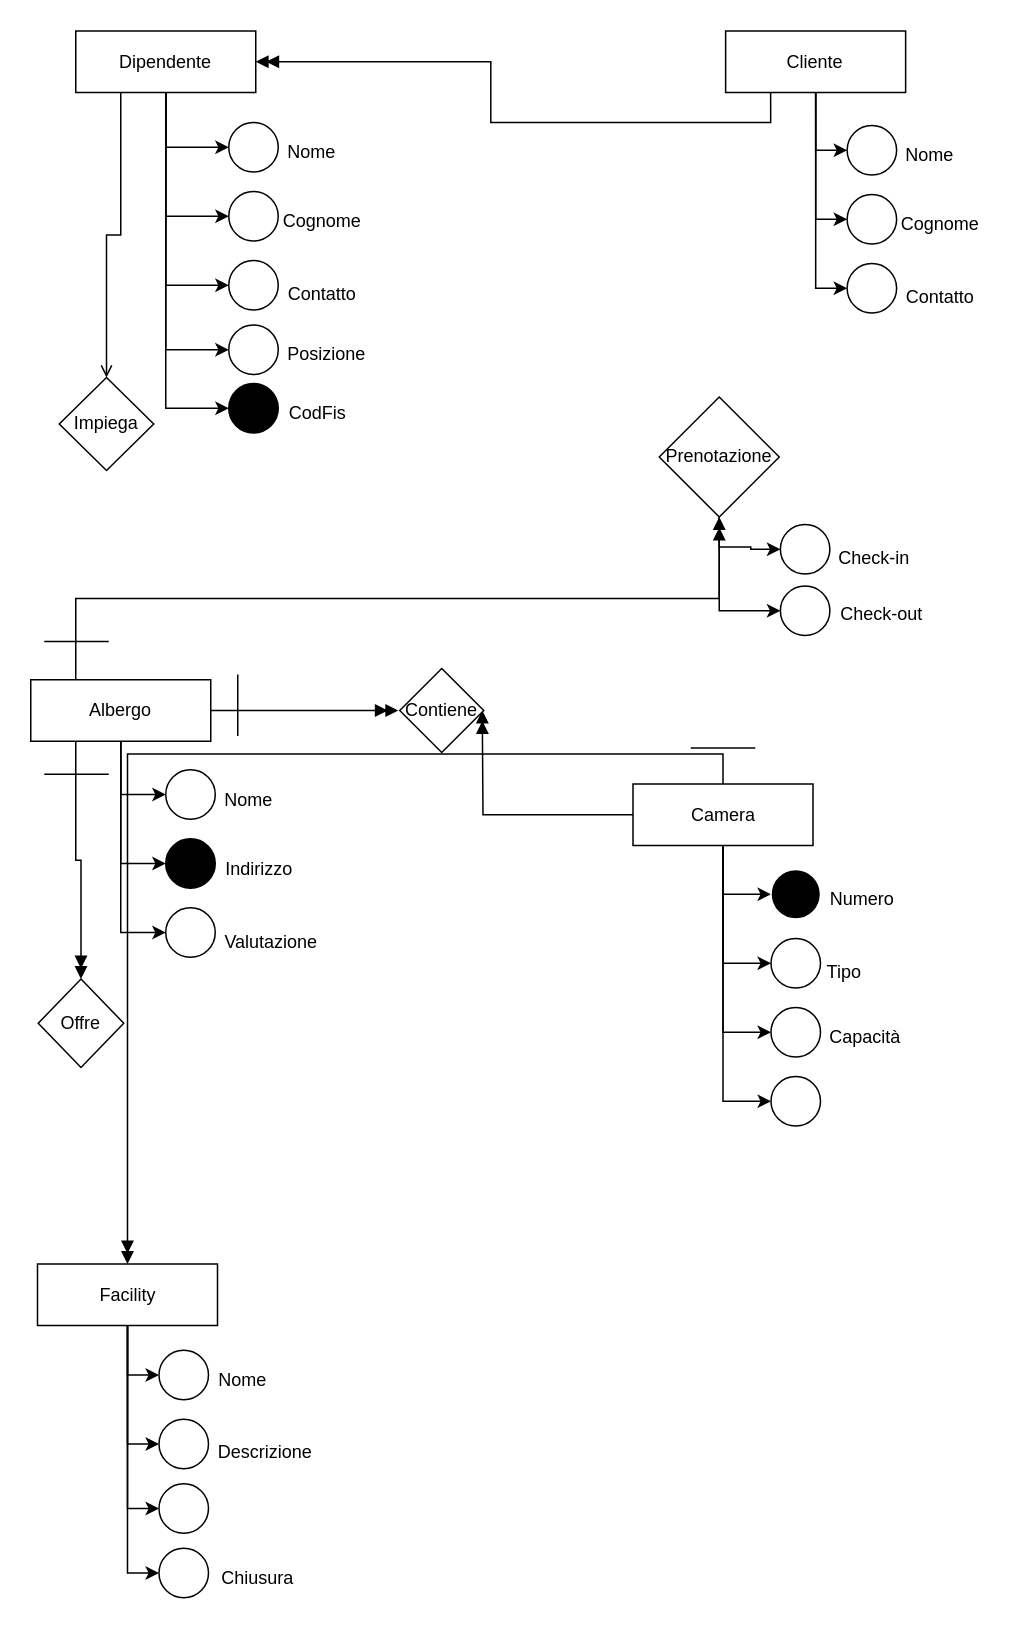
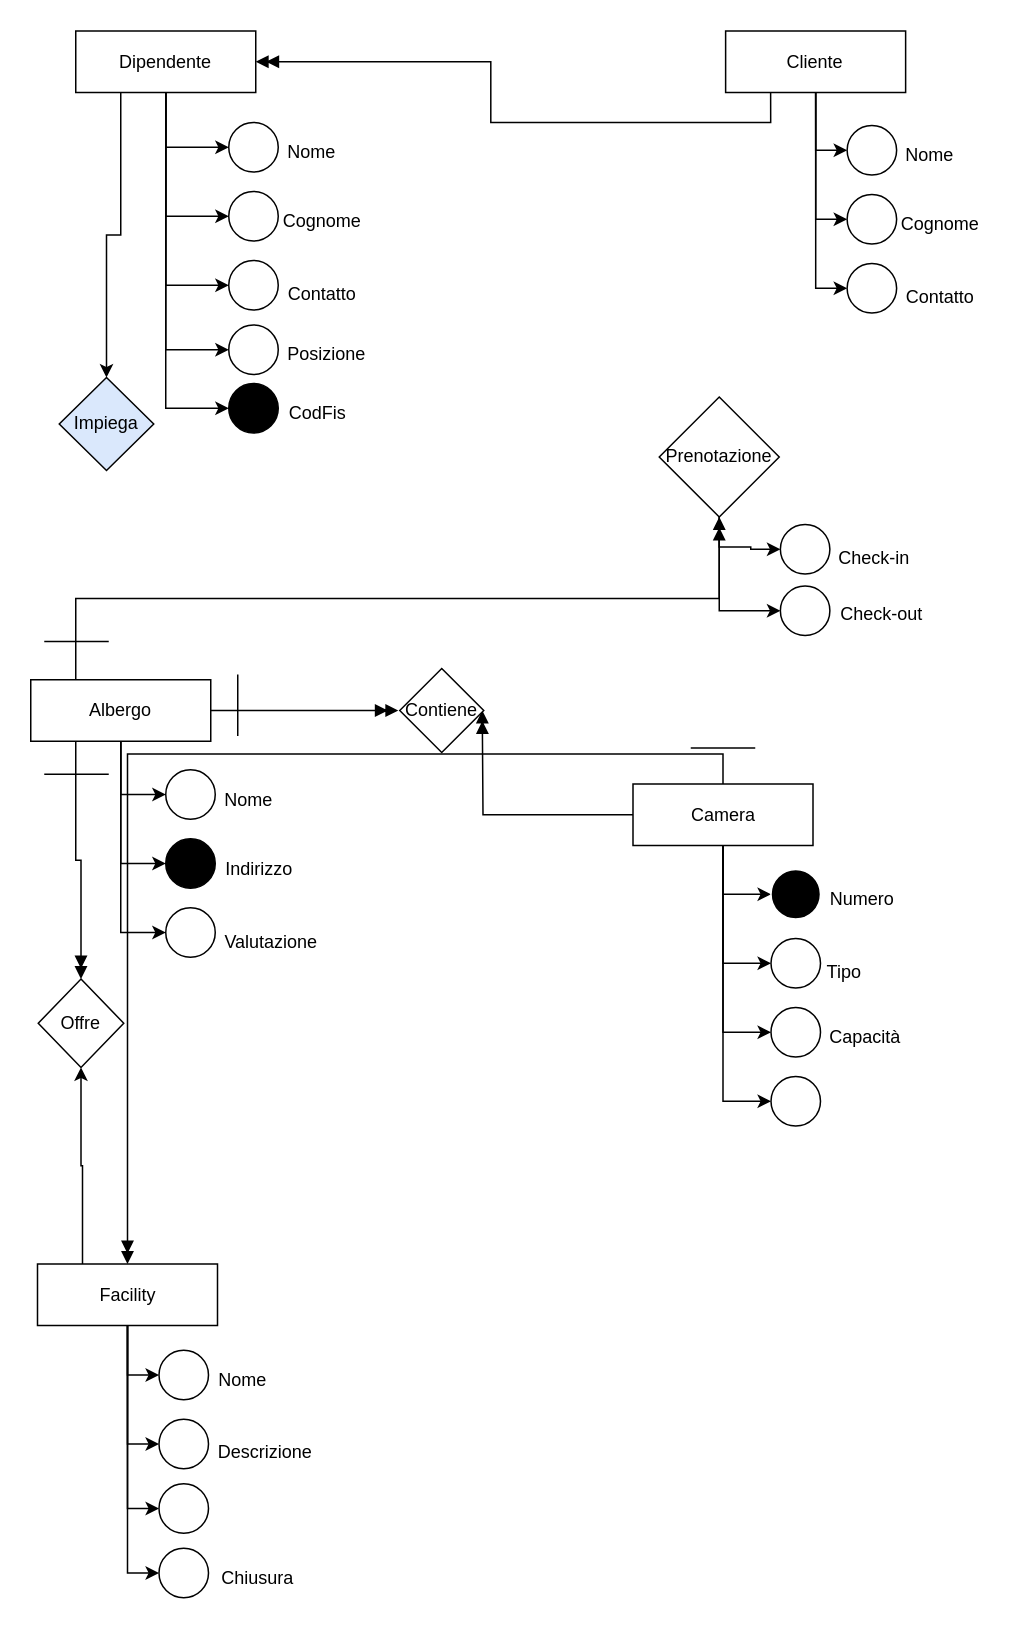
(107, 368) -> (107, 366)
(107, 424) -> (107, 424)
none -> (83, 1171)
